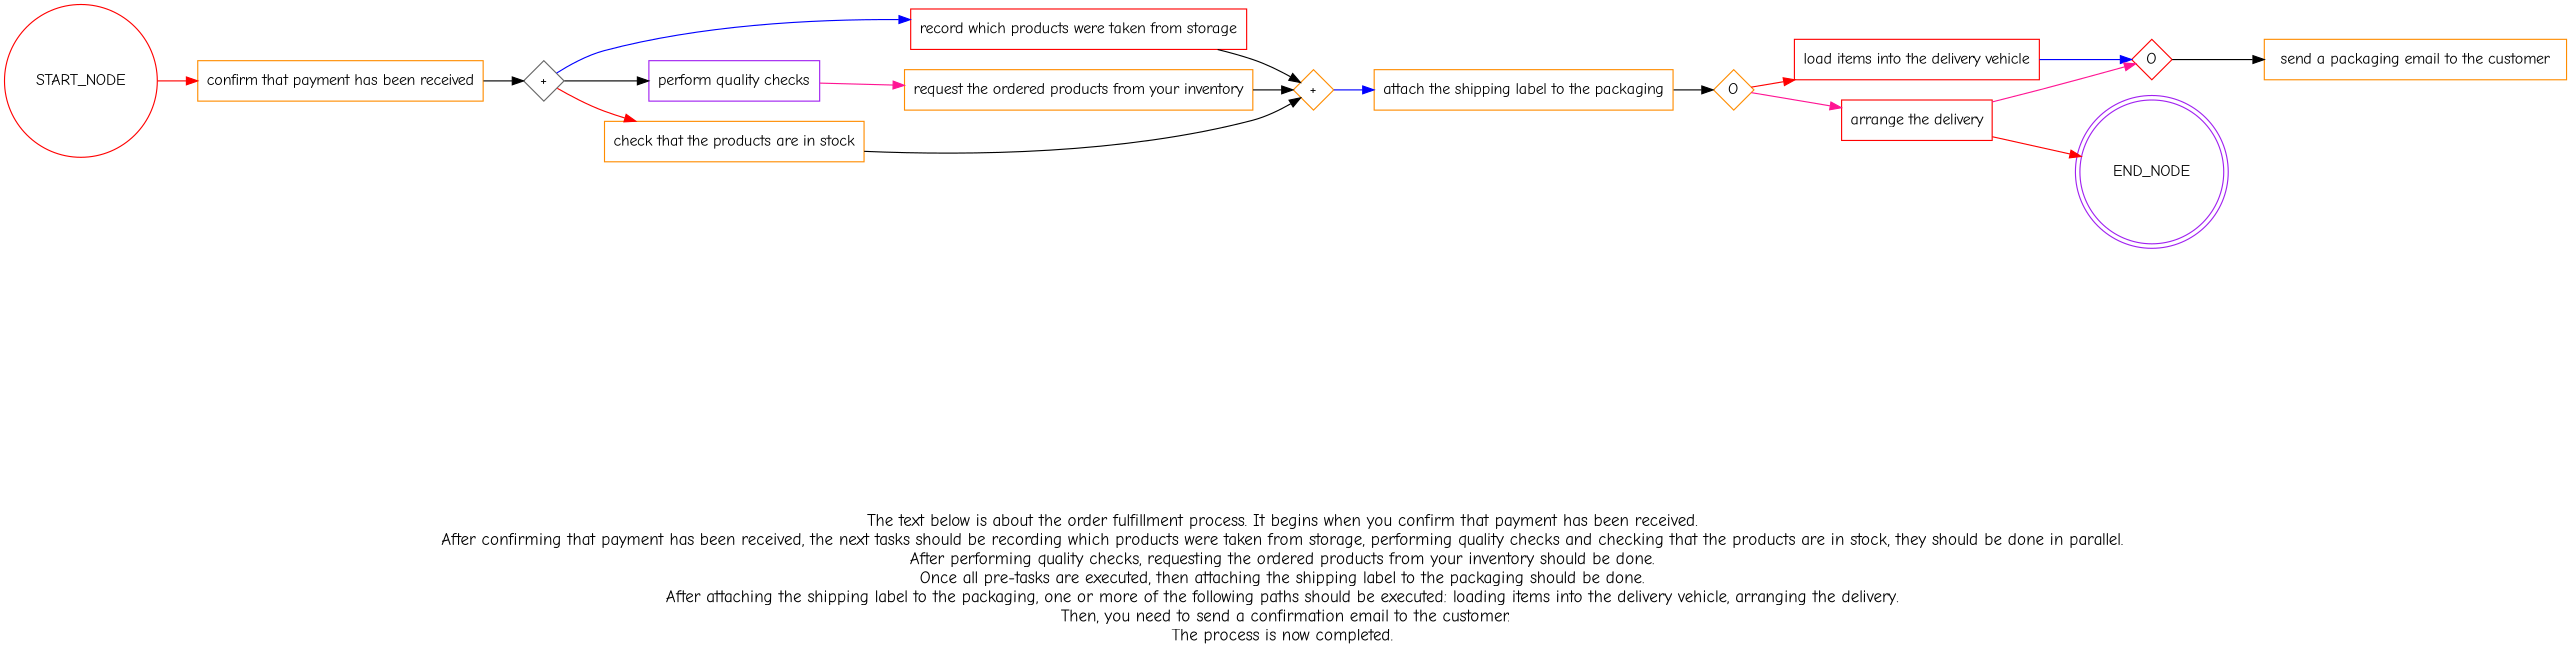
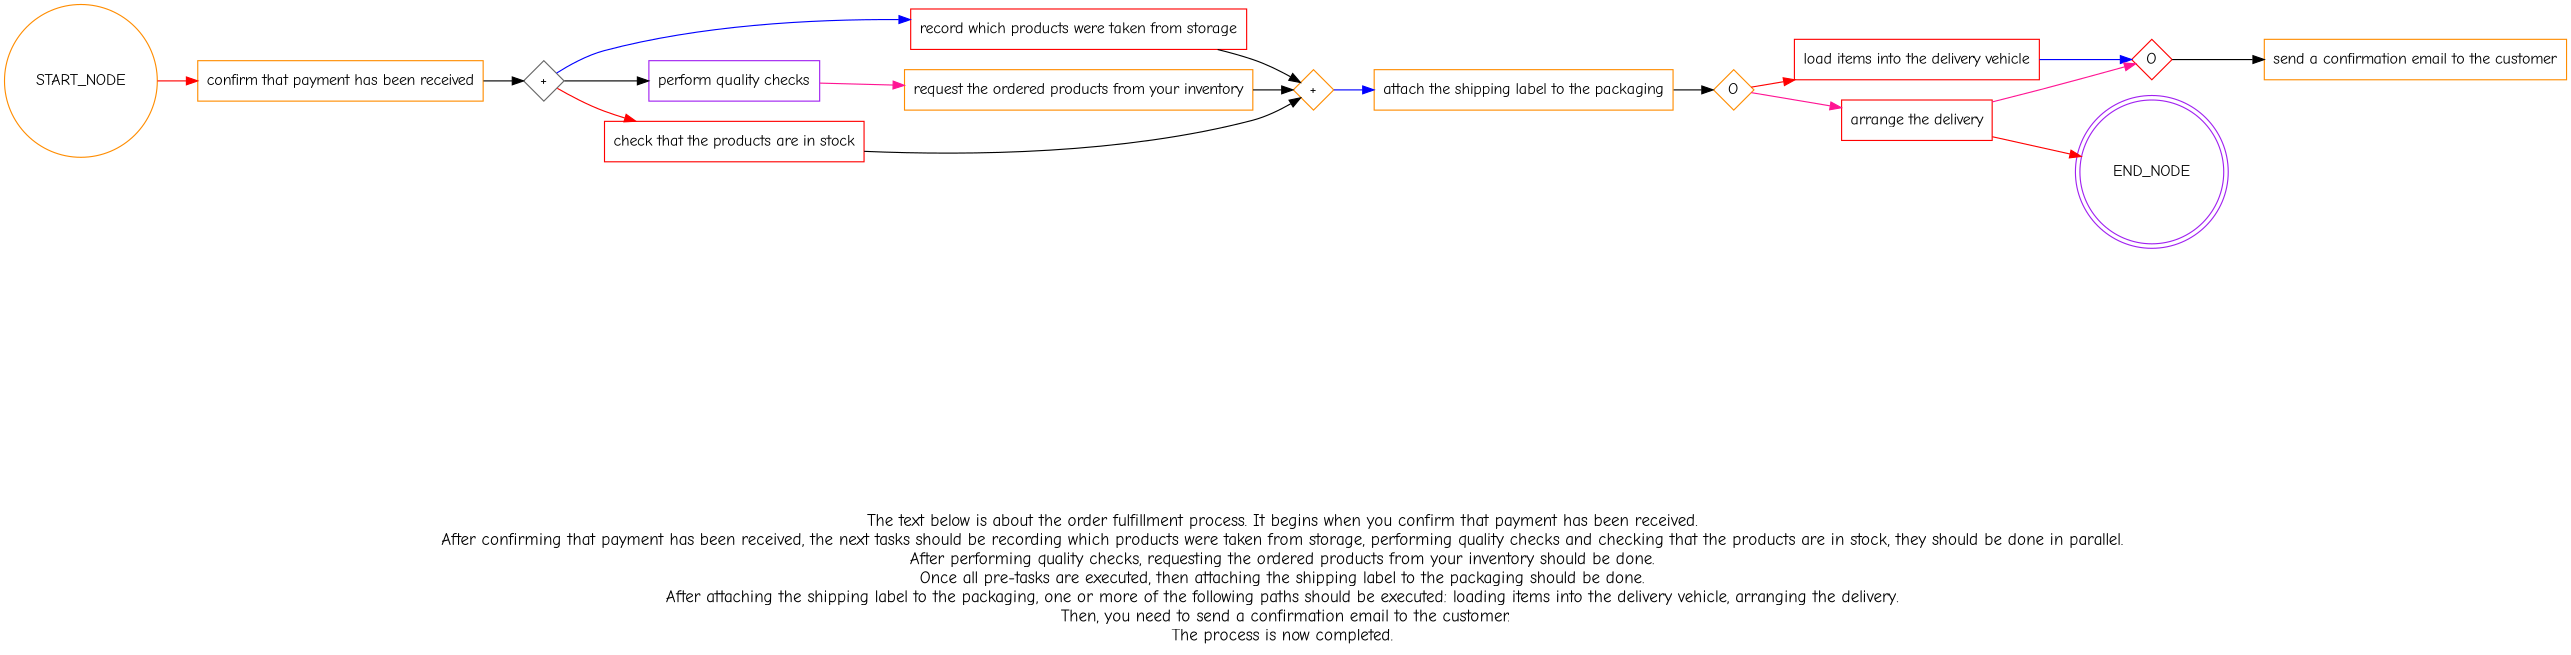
(2415, 60) -> (2415, 60)
(81, 81) -> (81, 81)
(734, 142) -> (734, 142)
